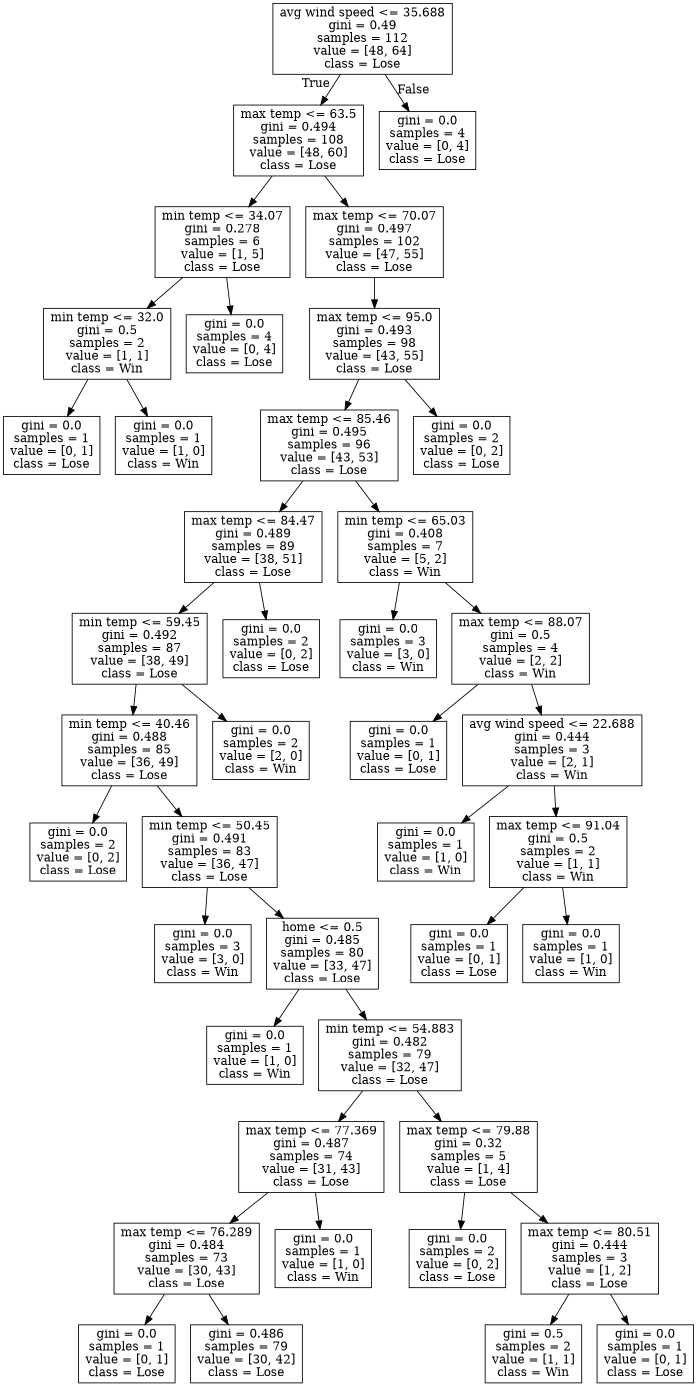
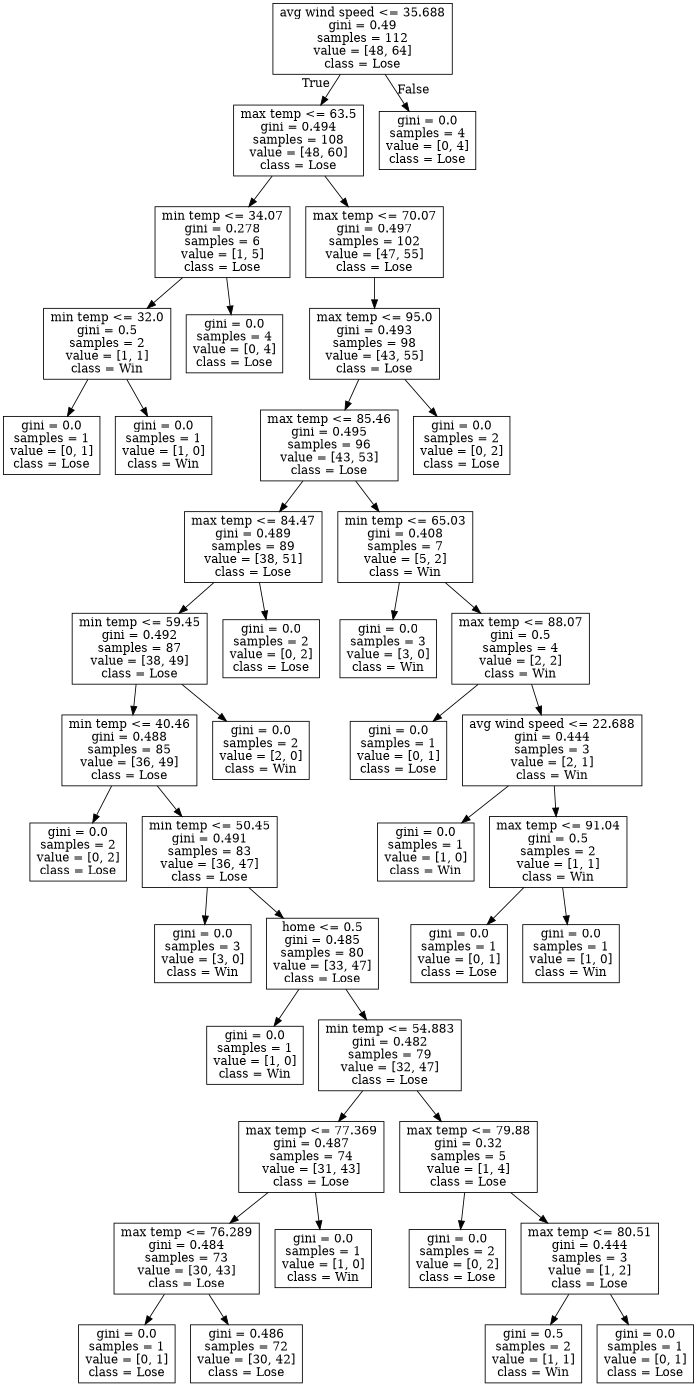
(246, 1354) -> (246, 1354)
